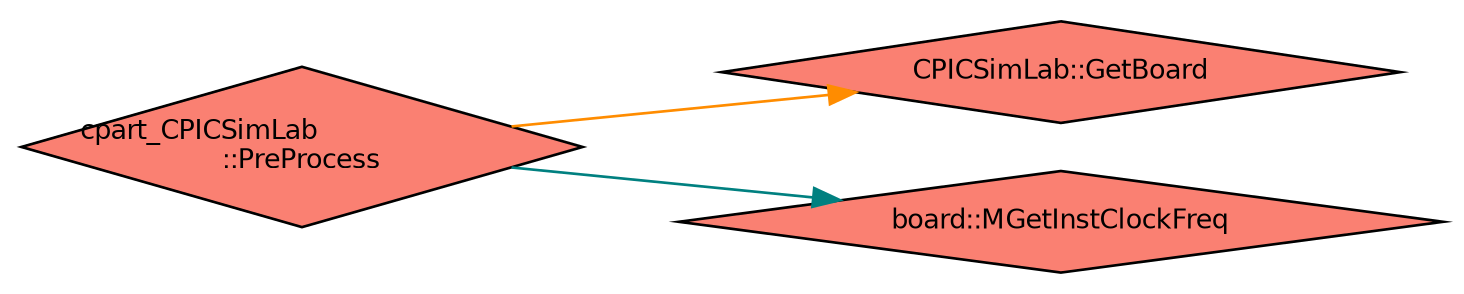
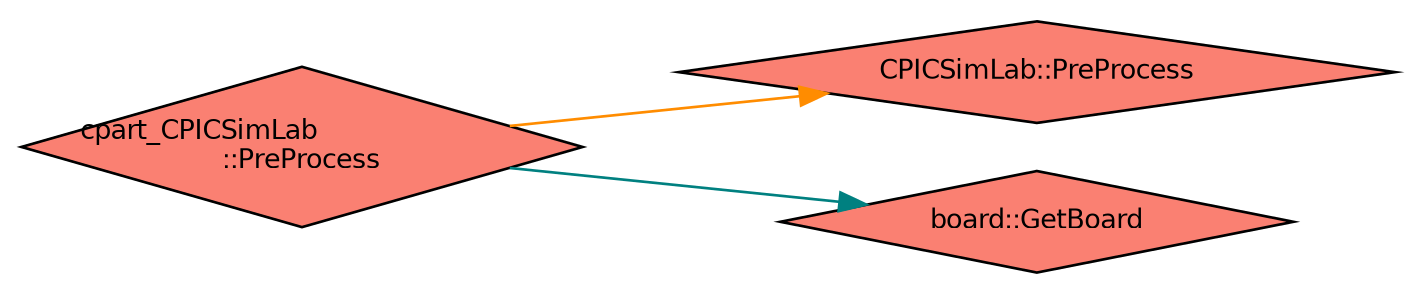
(1061, 72) -> (1037, 72)
(1061, 222) -> (1037, 222)
